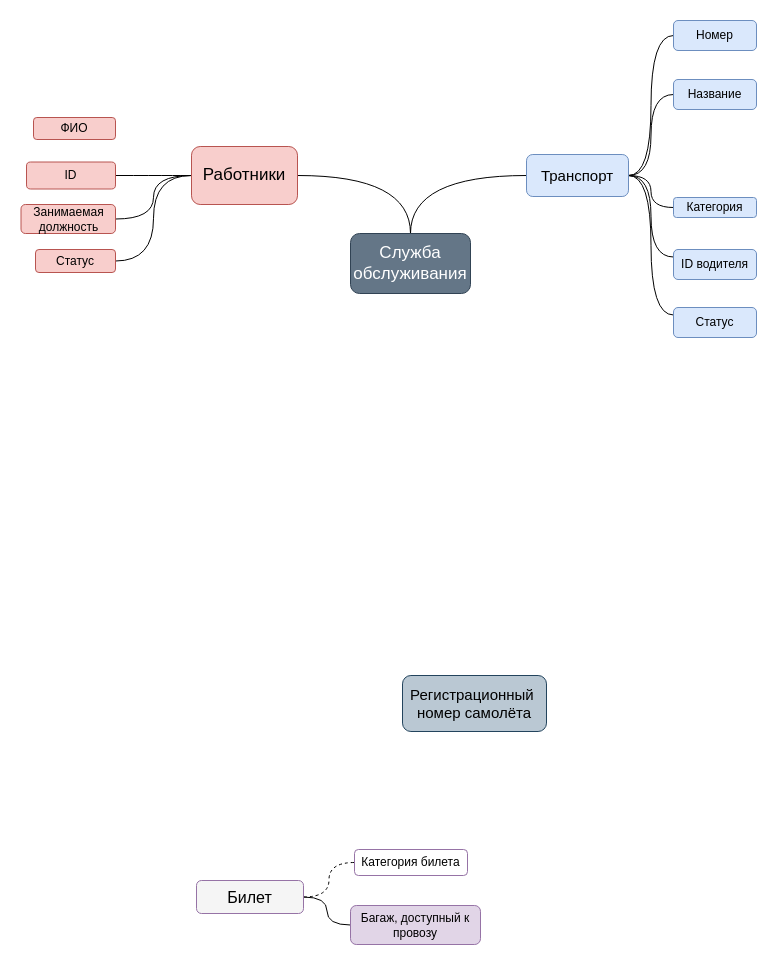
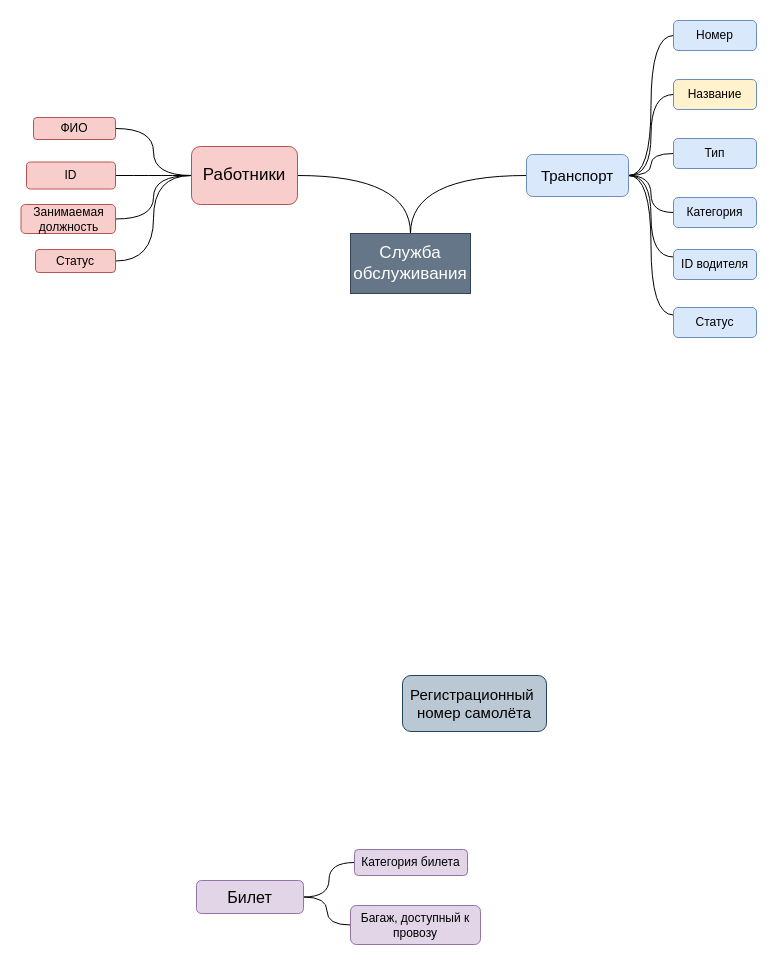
(715, 95) -> (715, 95)
none -> (152, 143)
none -> (715, 154)
none -> (654, 158)
(715, 208) -> (715, 213)
(411, 264) -> (411, 264)
(411, 863) -> (411, 863)
(329, 878) -> (329, 878)
(250, 897) -> (250, 897)
